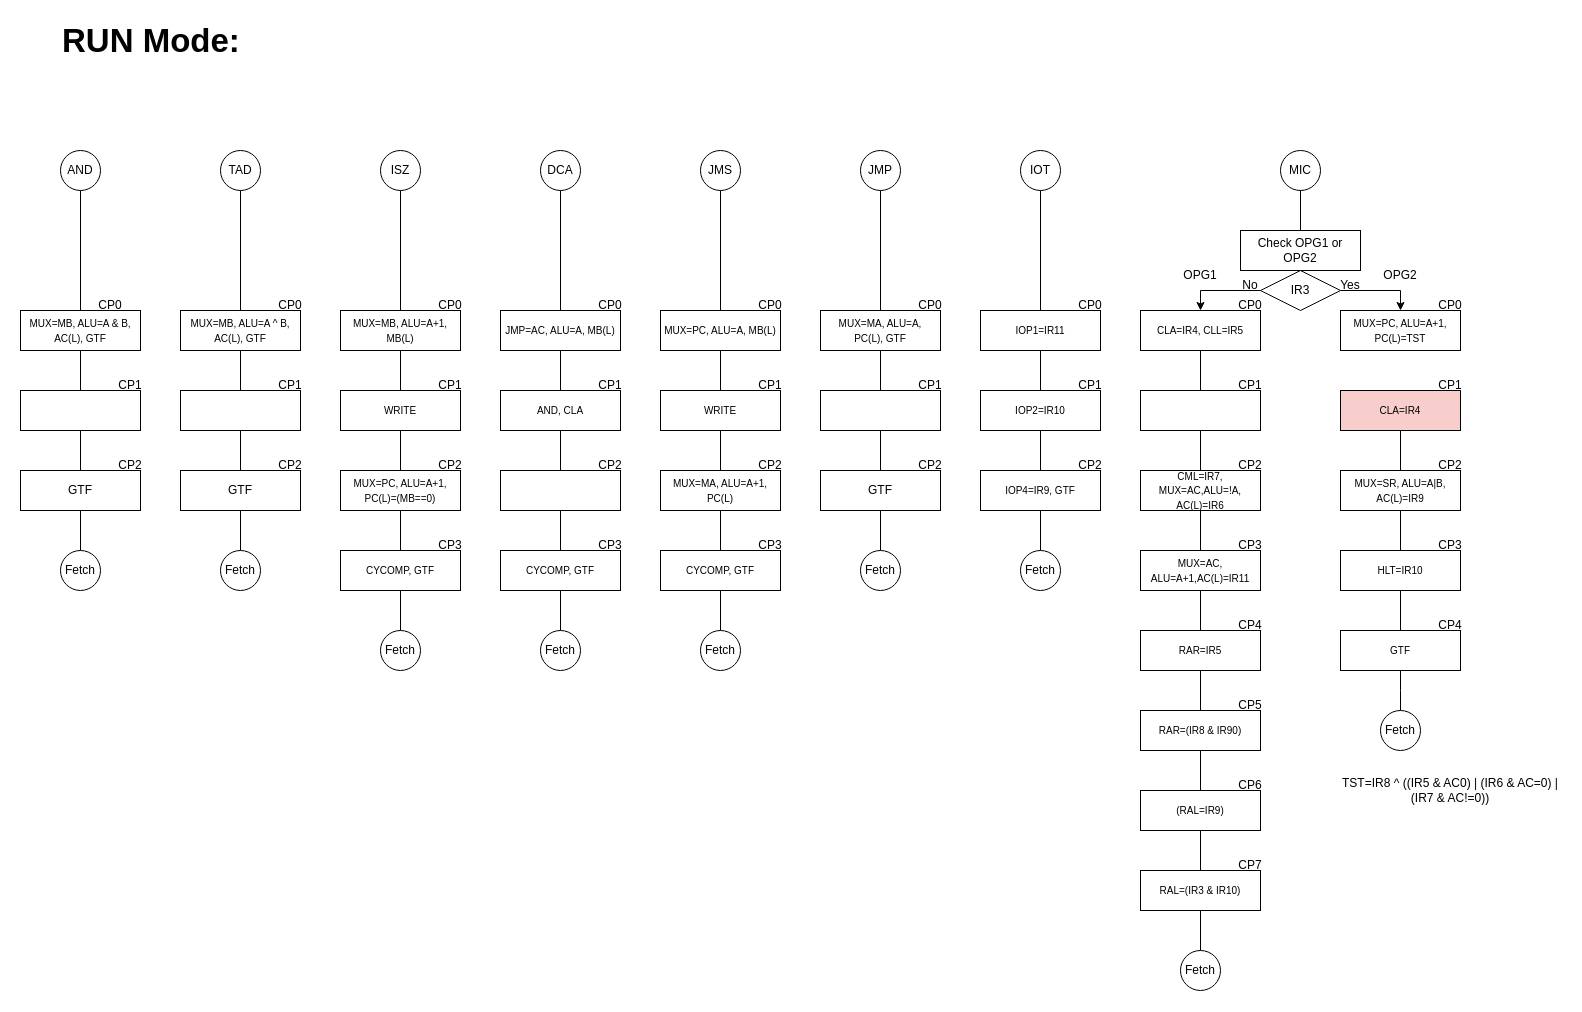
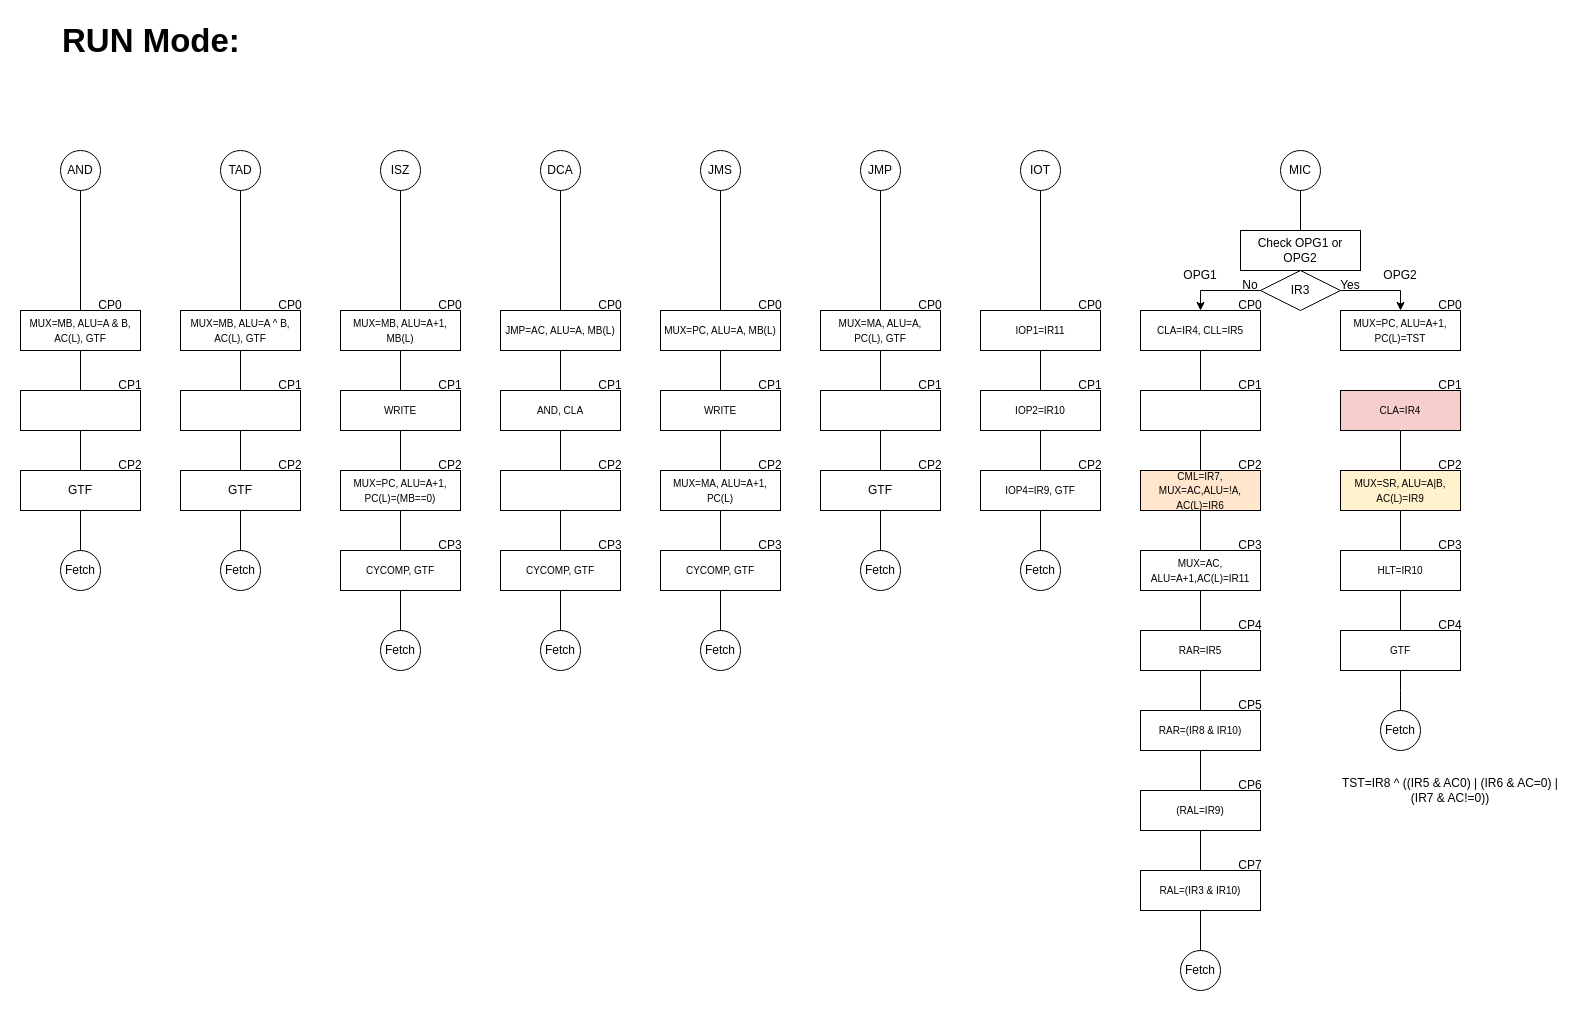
(1201, 491) -> (1201, 491)
(1401, 491) -> (1401, 491)
(1201, 731) -> (1201, 731)
